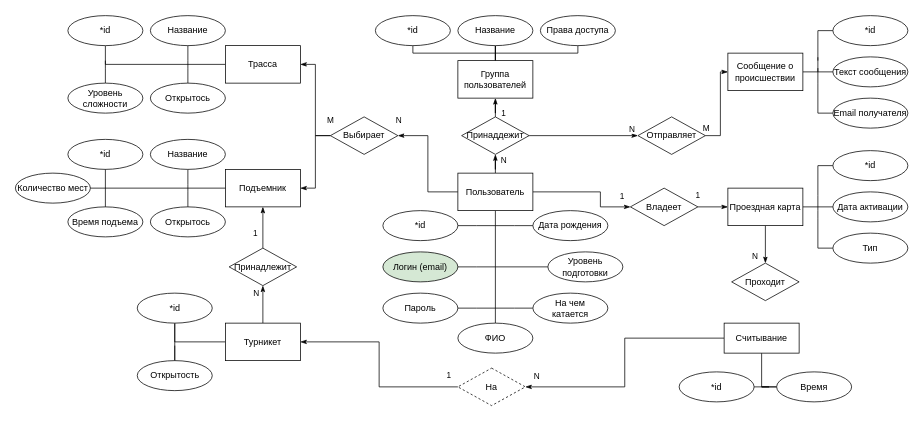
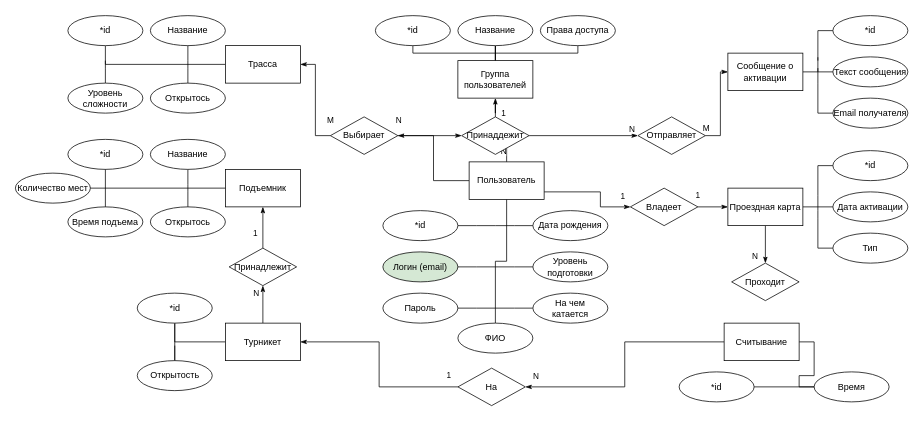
(765, 72) -> (765, 72)
(315, 168) -> (446, 135)
(495, 192) -> (507, 180)
(585, 267) -> (570, 267)
(762, 338) -> (762, 342)
(492, 387) -> (492, 387)
(814, 387) -> (852, 387)
